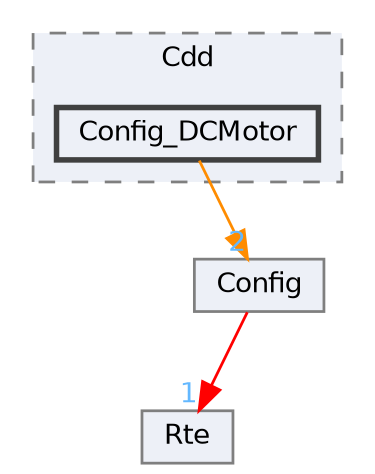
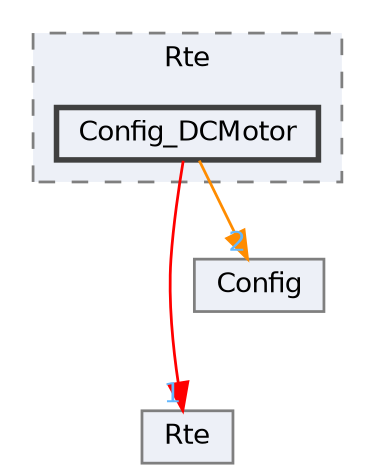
(187, 59) -> (187, 59)
(229, 349) -> (170, 271)
